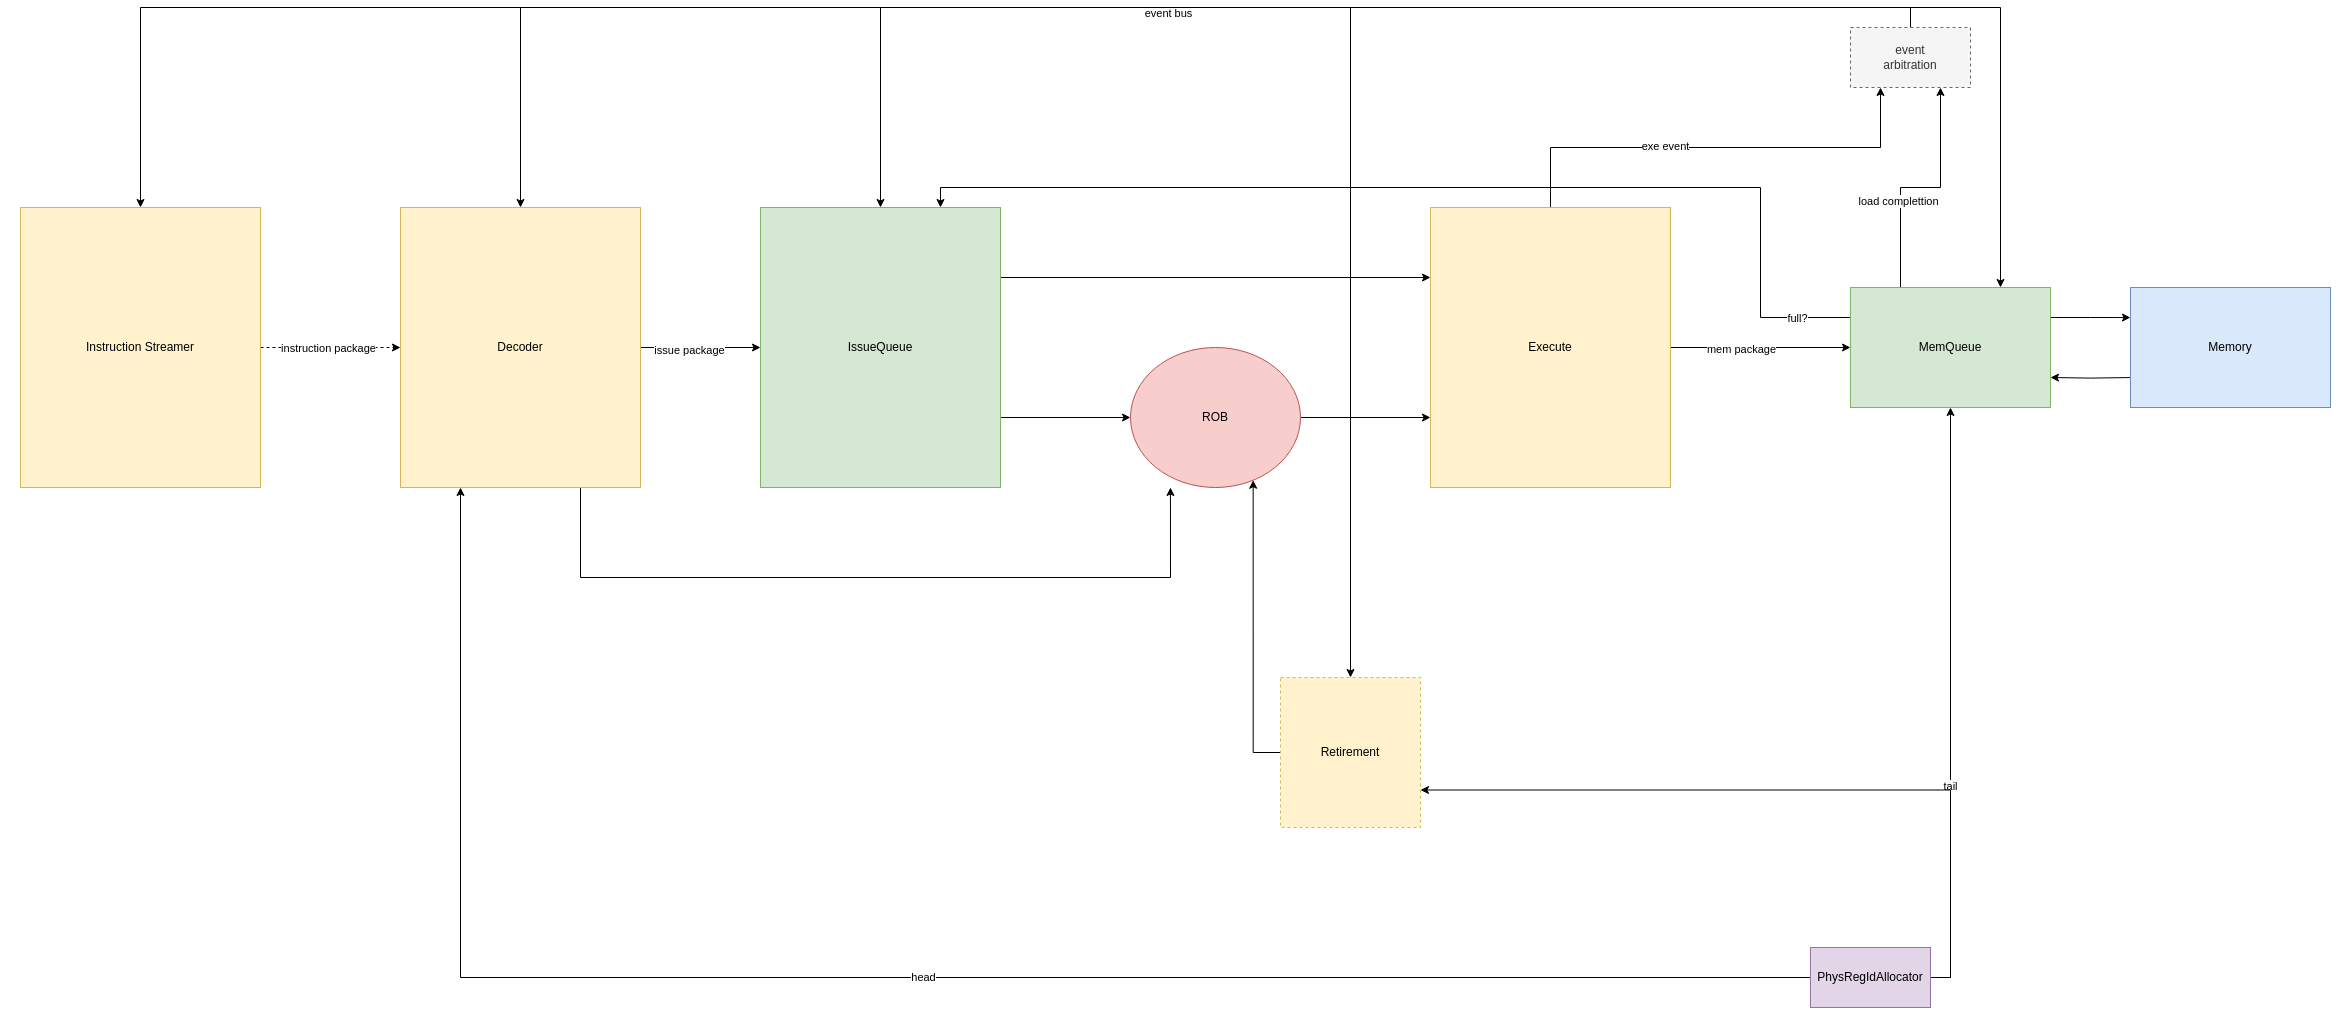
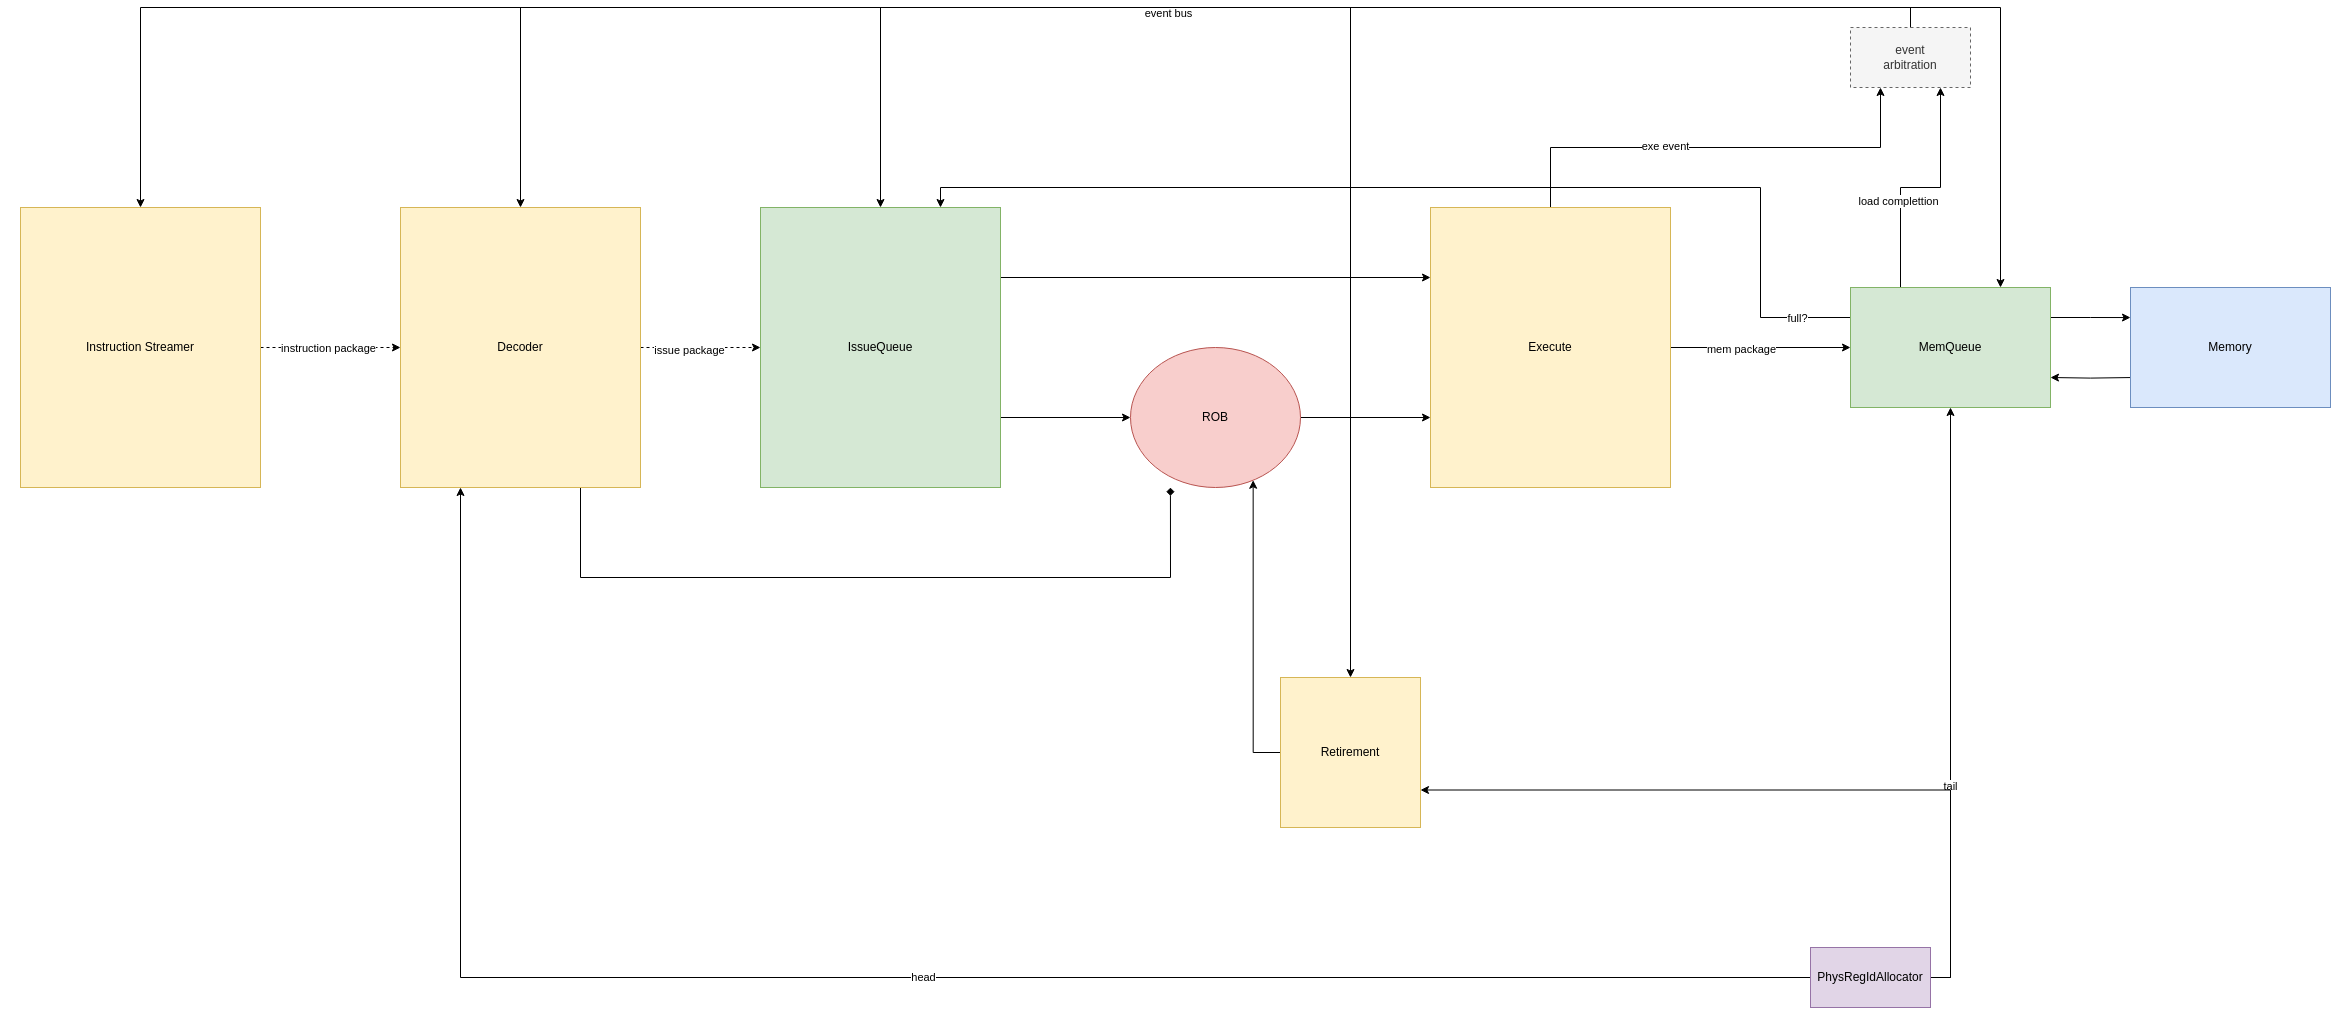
(739, 348) -> (739, 348)
(1170, 495) -> (1170, 496)
(1351, 753) -> (1351, 753)
